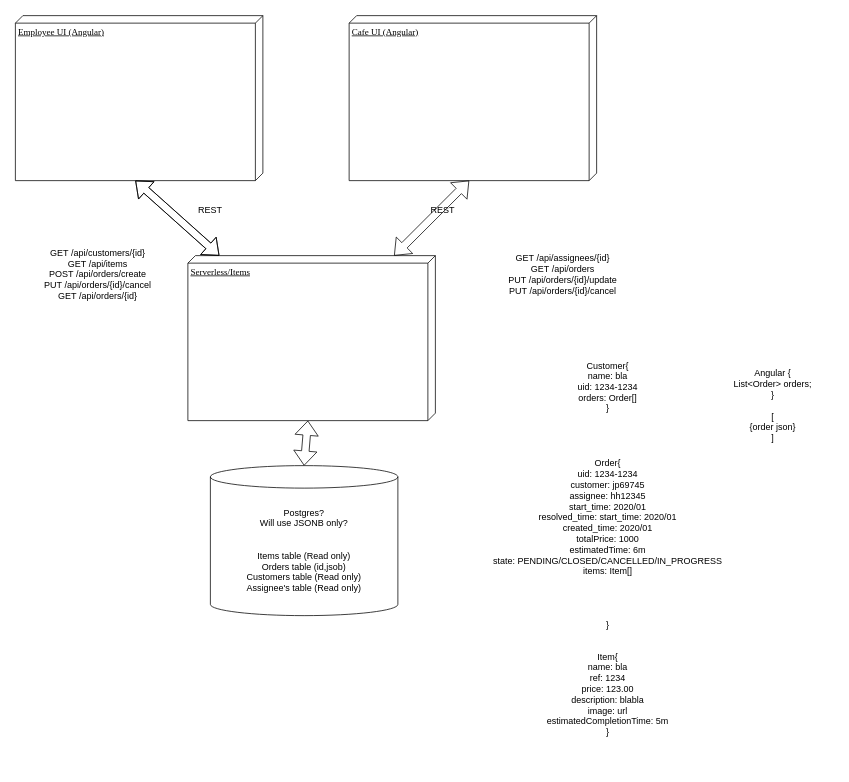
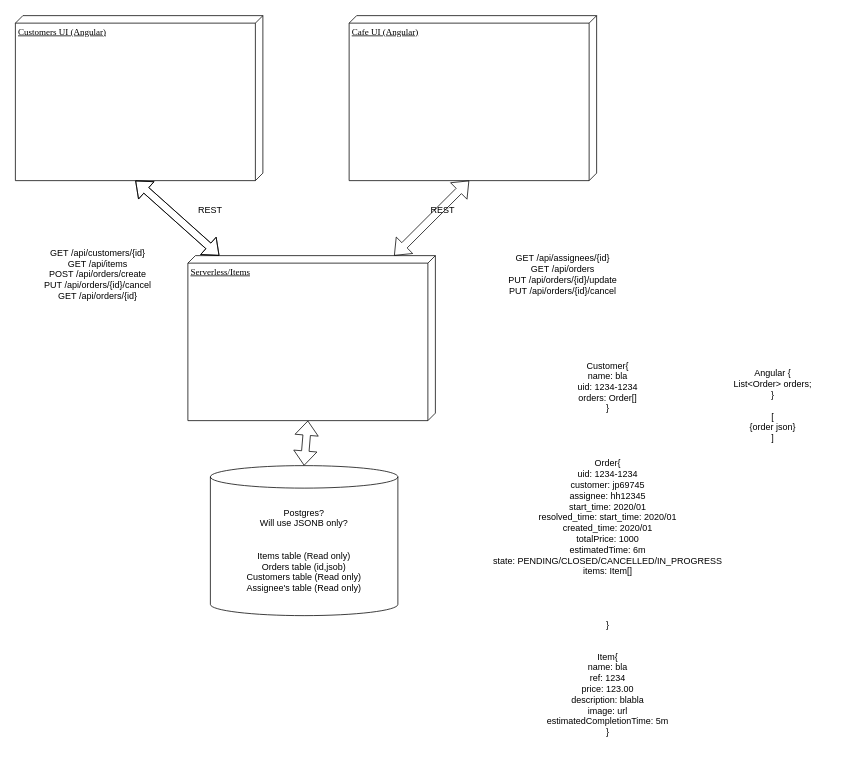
(67, 32) -> (70, 32)
